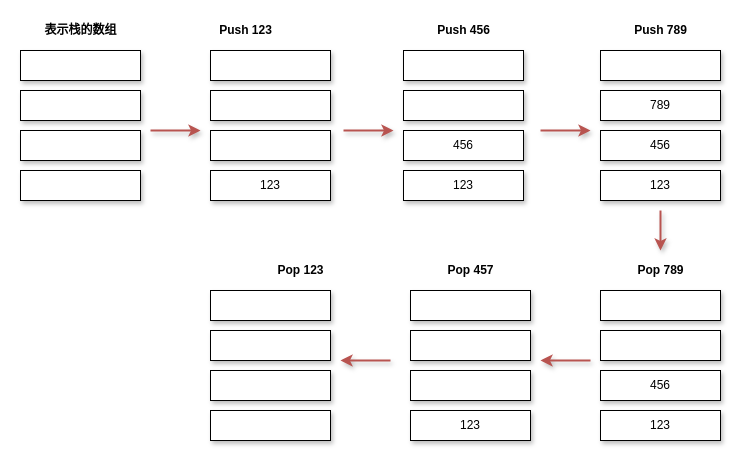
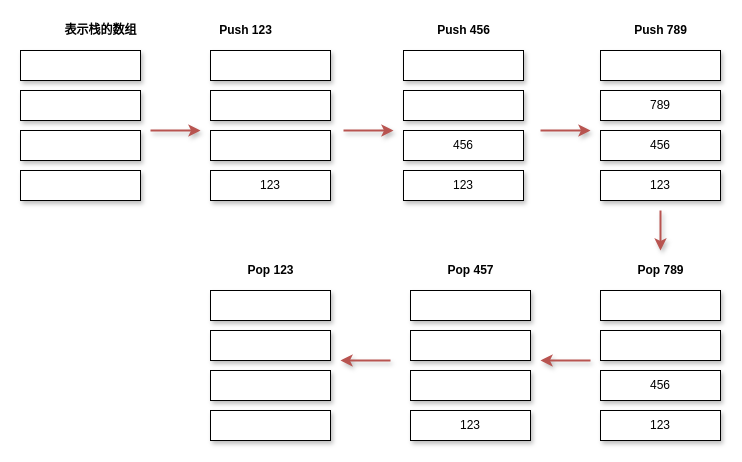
(81, 31) -> (101, 31)
(301, 271) -> (271, 271)
